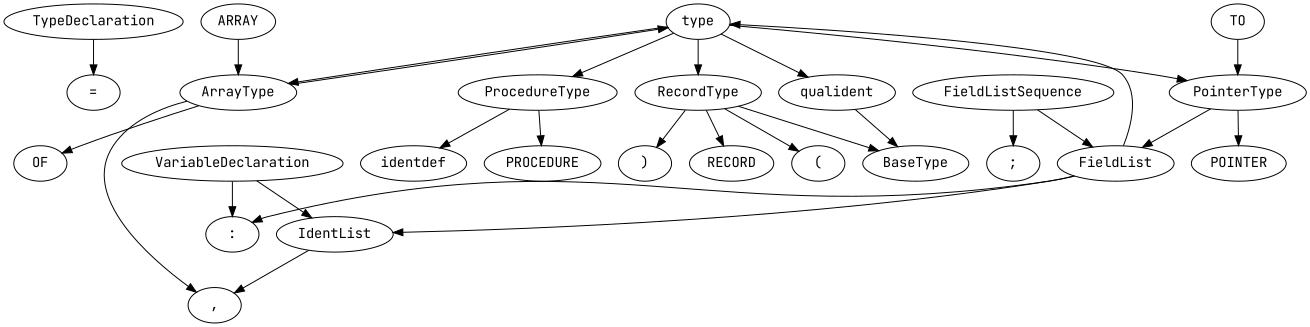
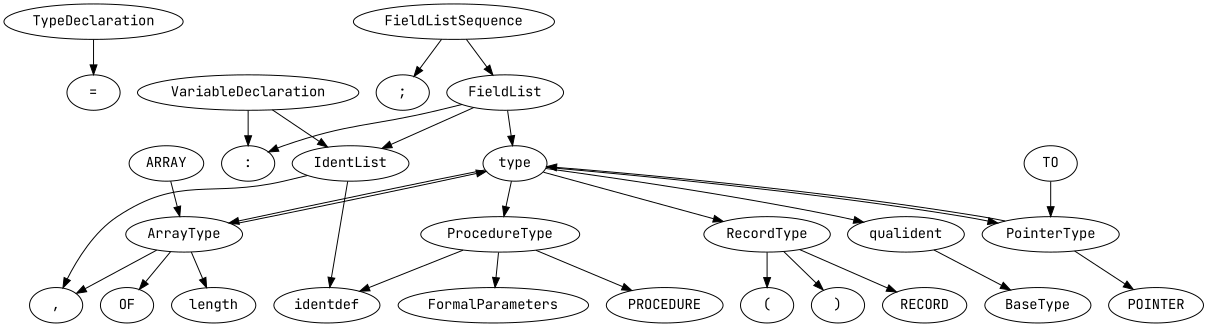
(1181, 126) -> (782, 189)
(804, 127) -> none
none -> (340, 229)
none -> (214, 305)
none -> (493, 305)
